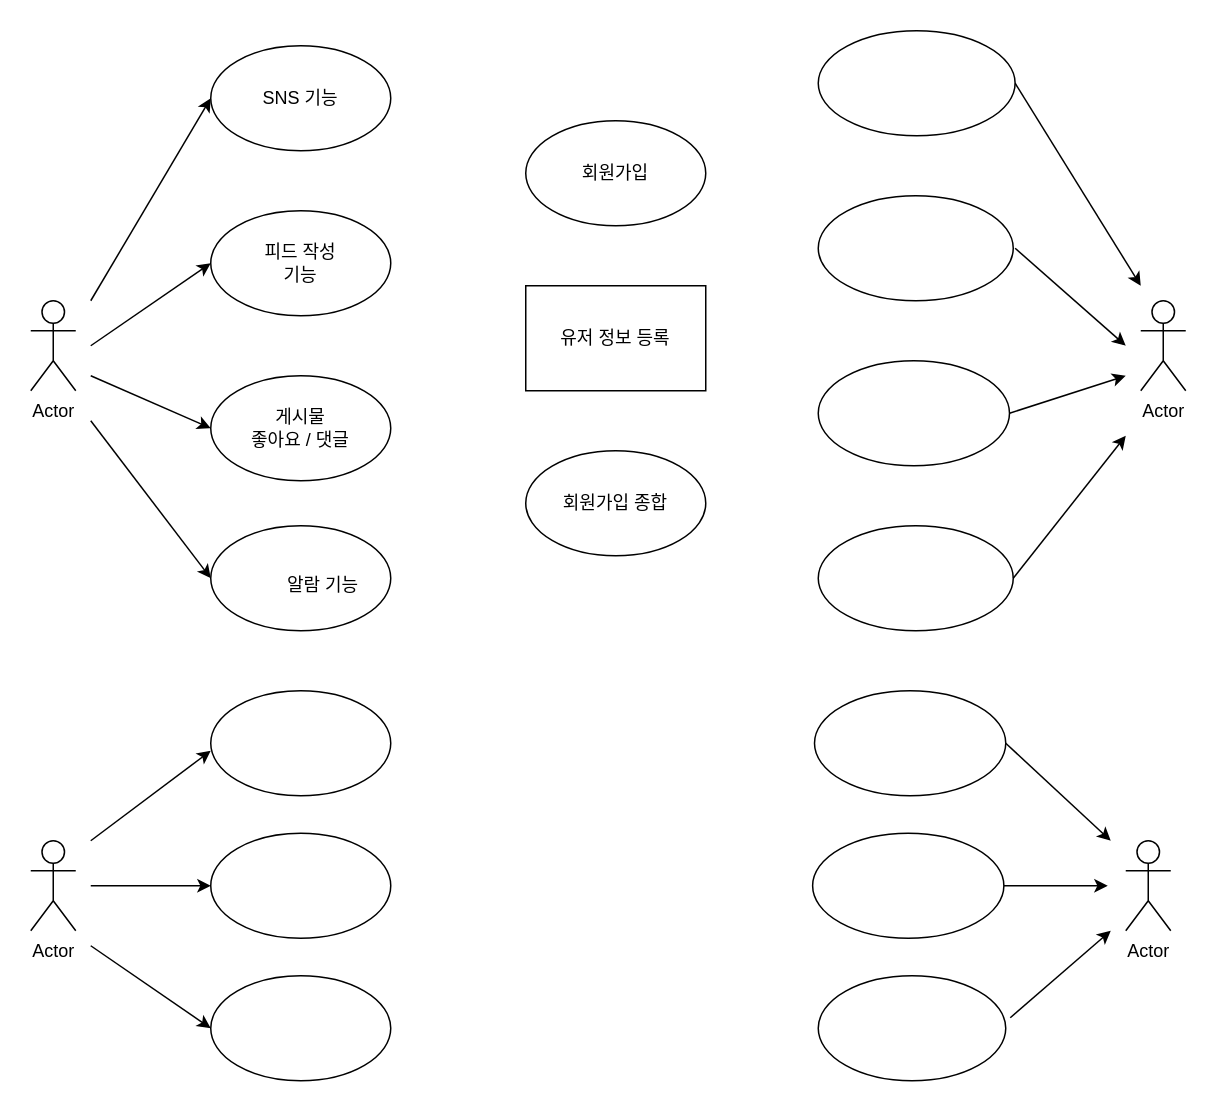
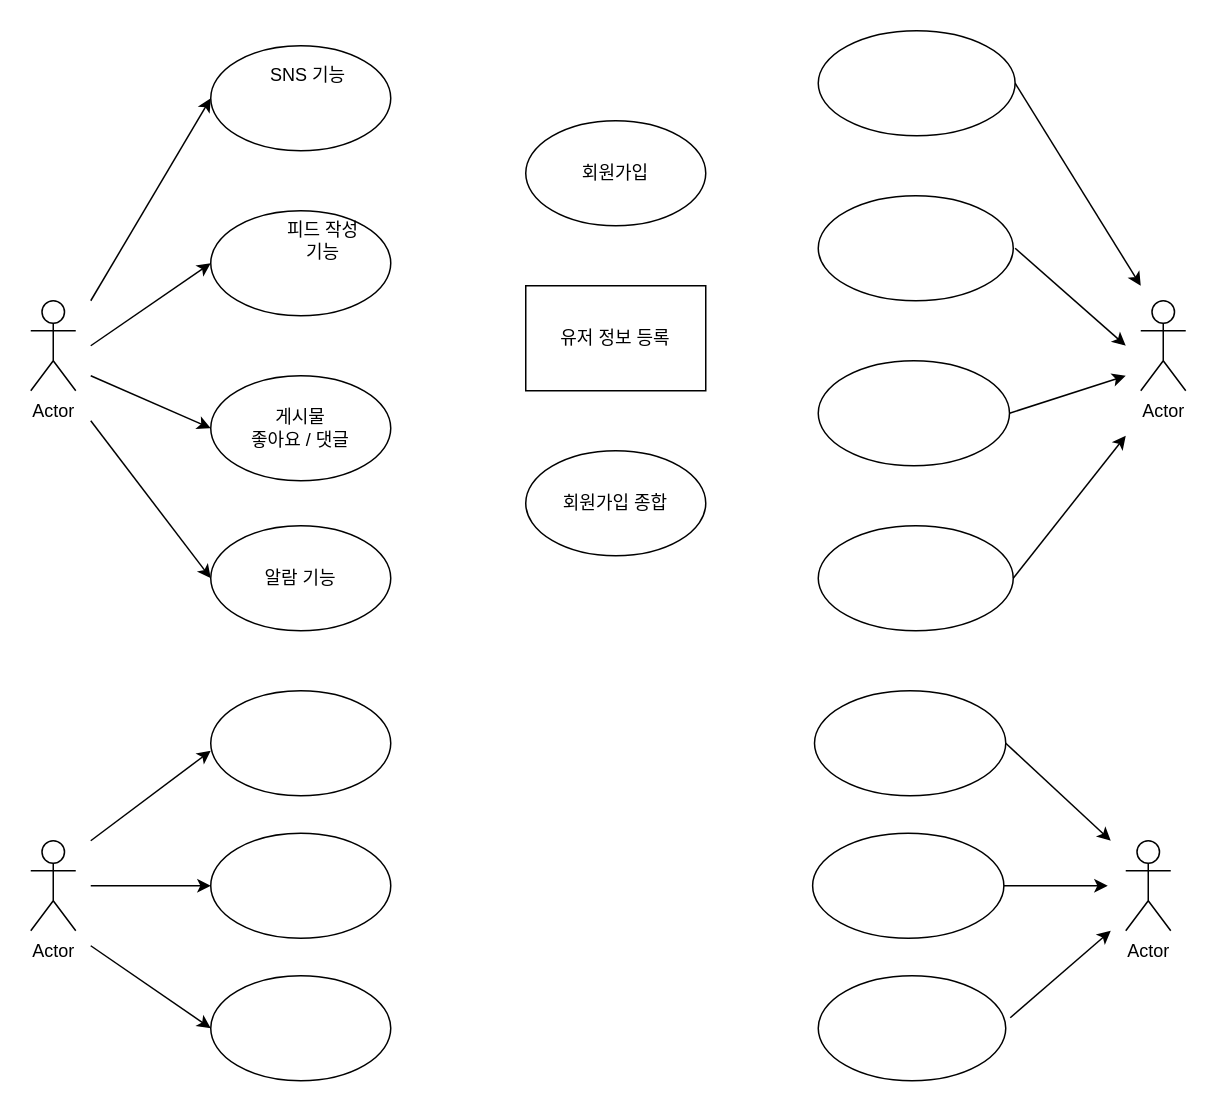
(301, 98) -> (308, 76)
(301, 263) -> (323, 241)
(323, 586) -> (301, 578)
